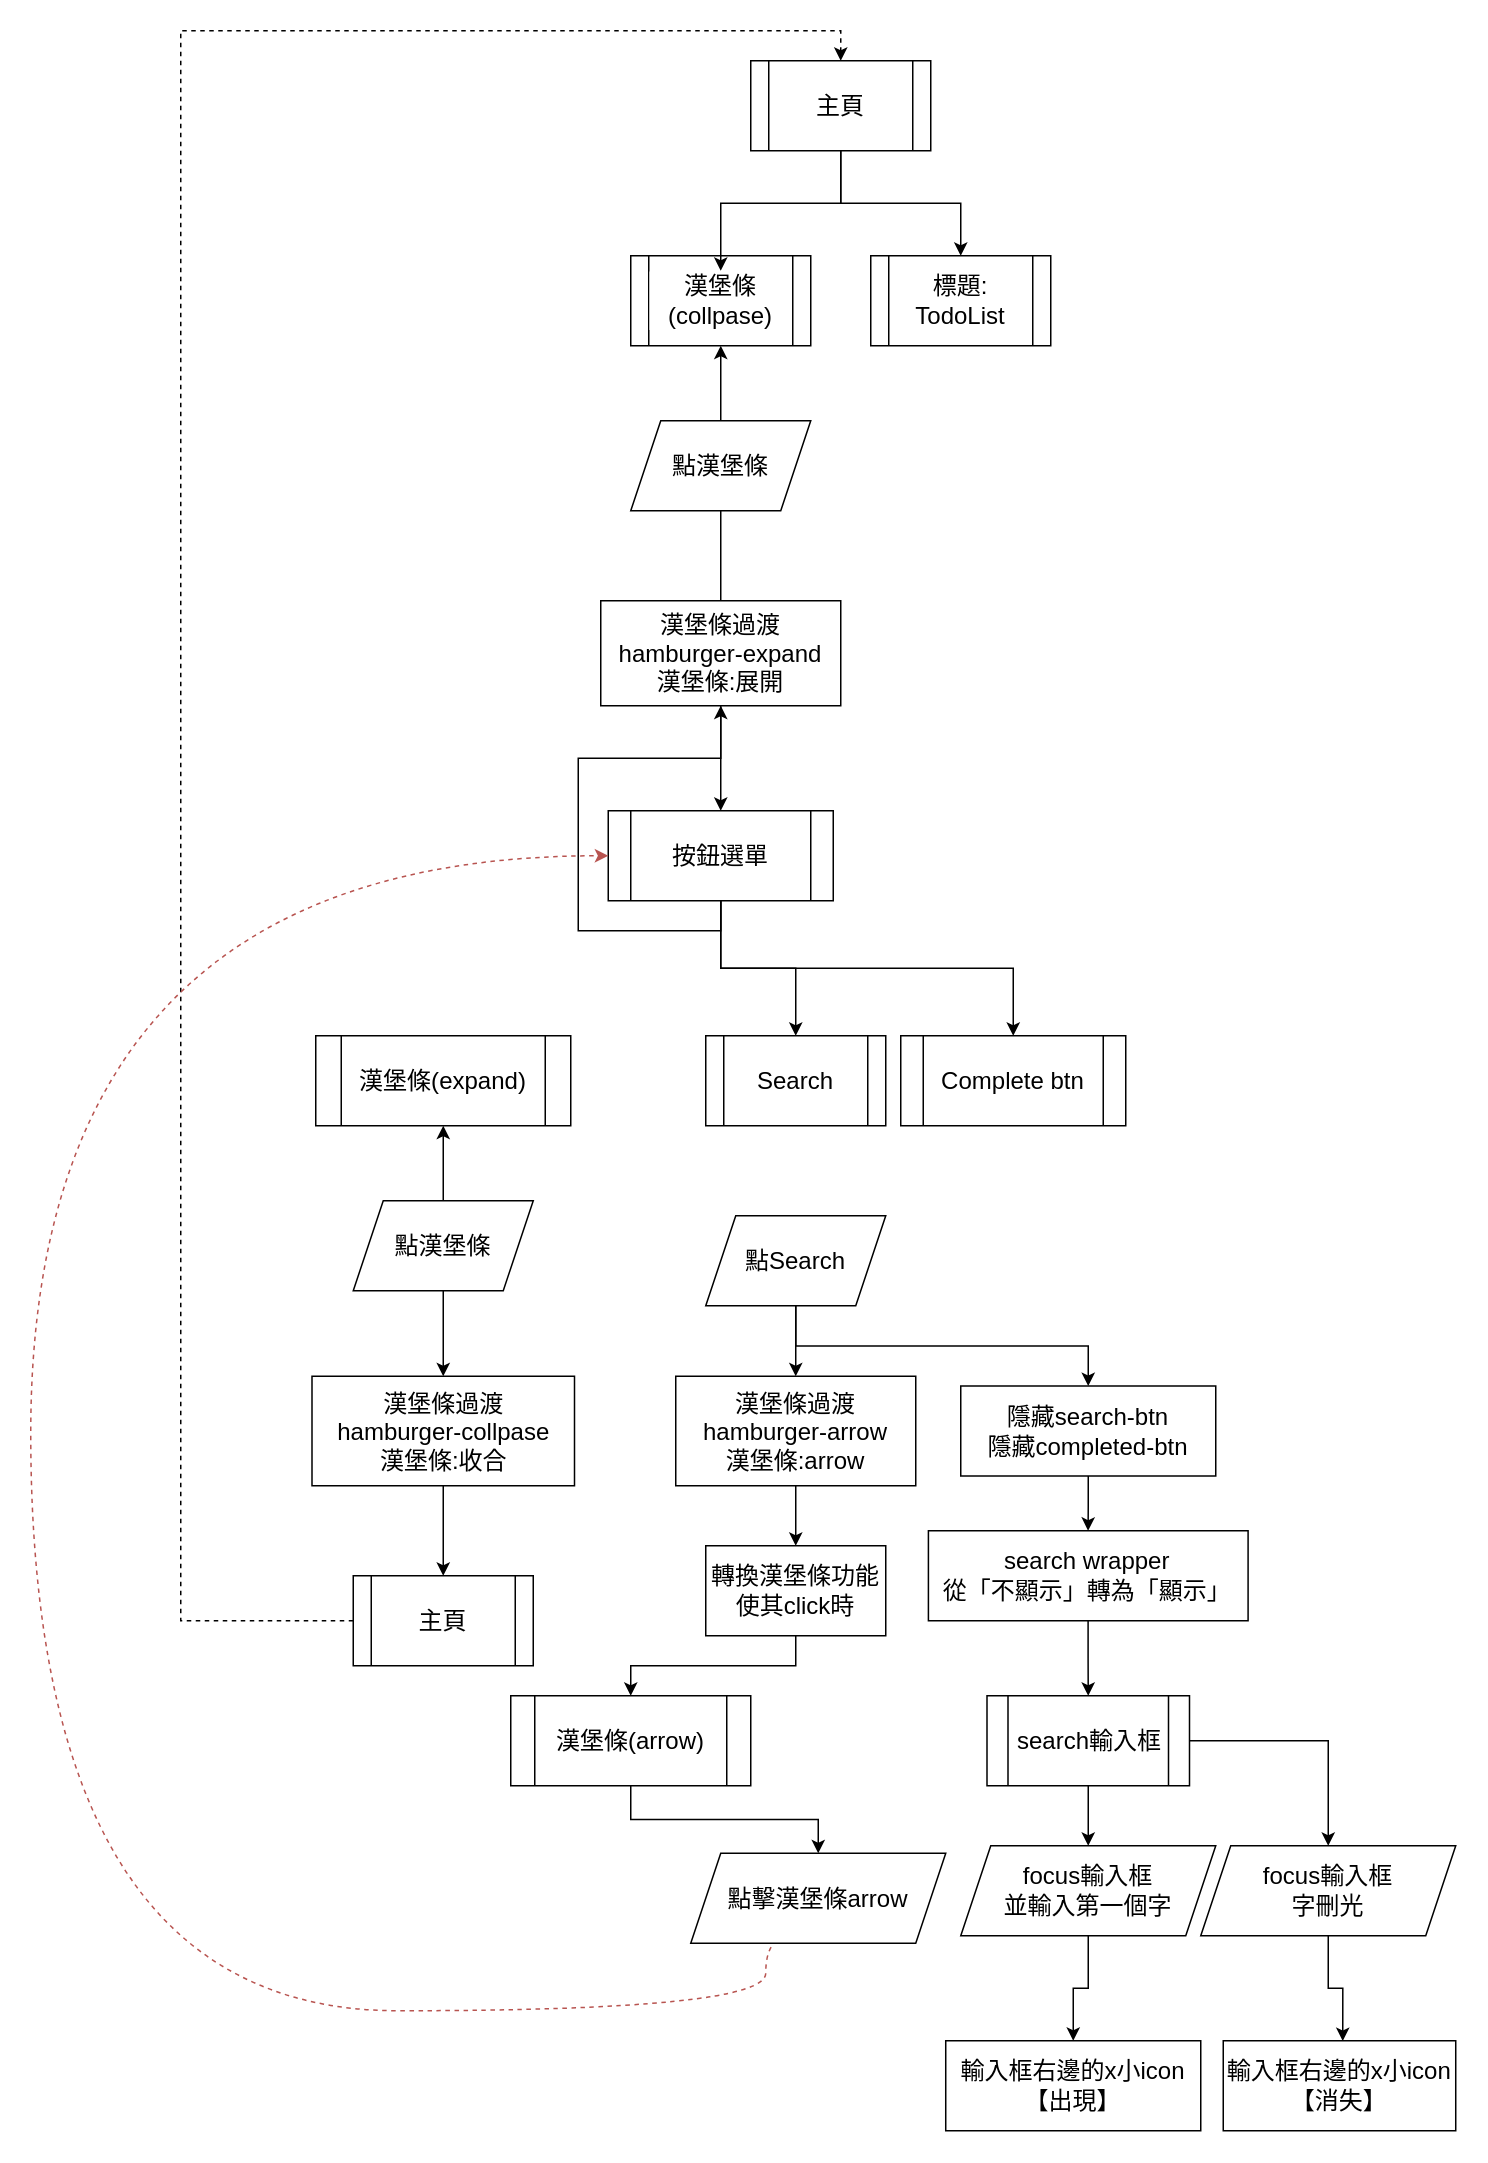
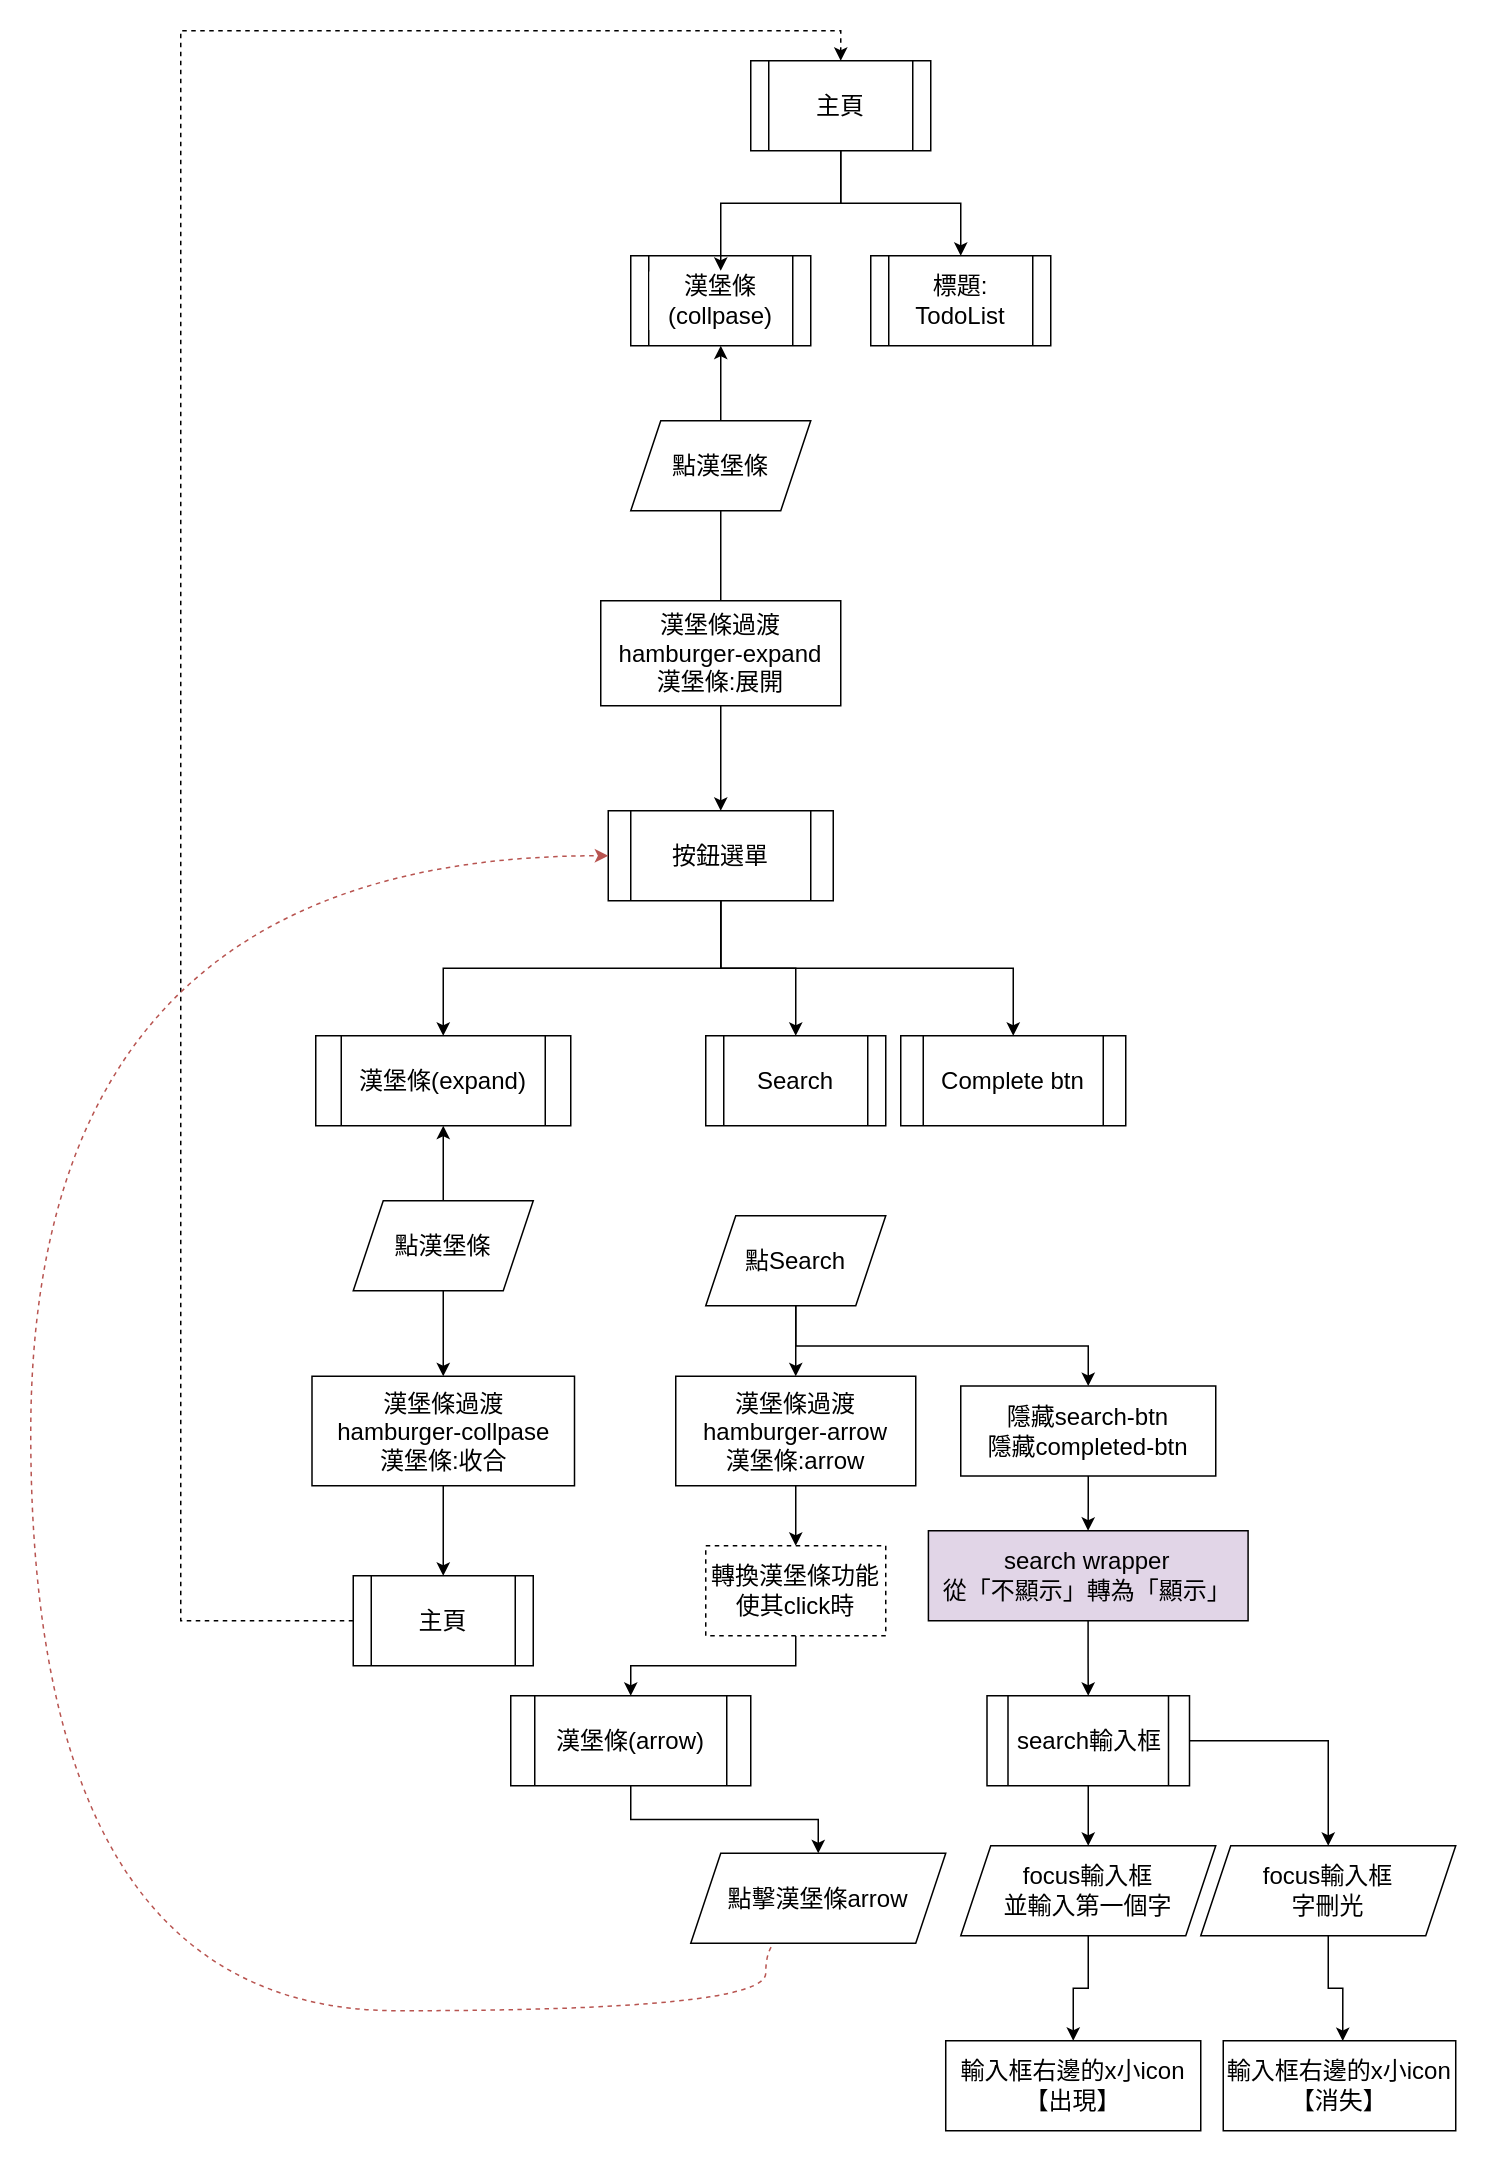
(578, 845) -> (552, 968)
(1088, 1576) -> (1088, 1576)
(796, 1591) -> (796, 1591)
